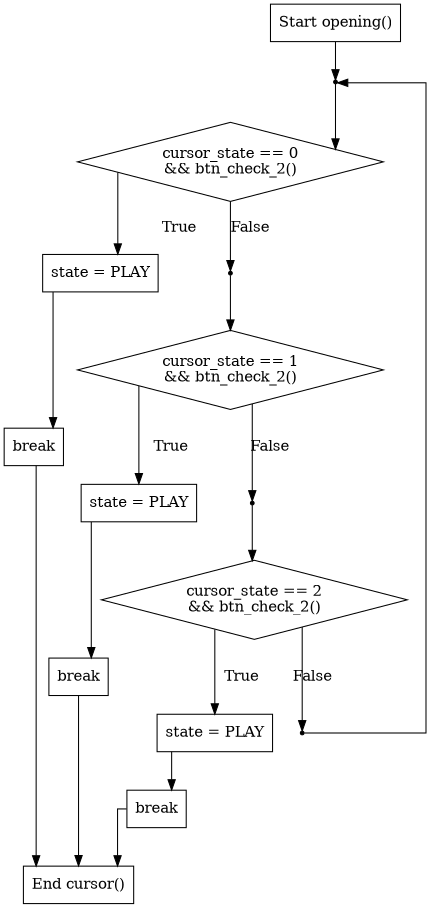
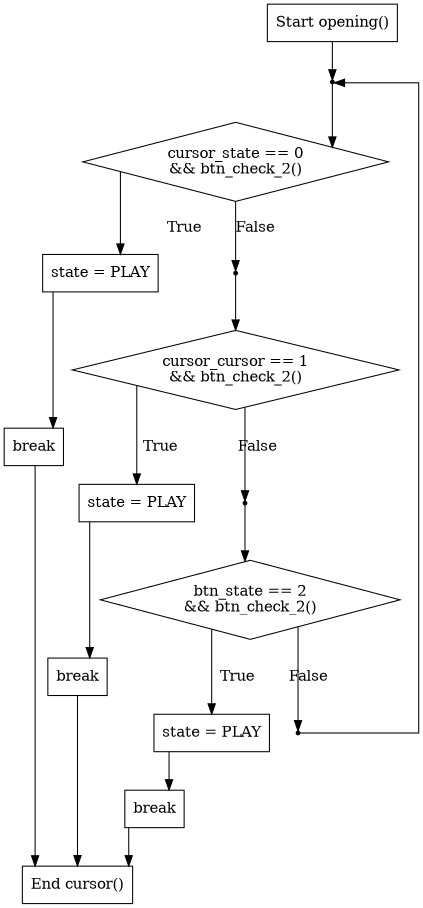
(230, 370) -> (236, 370)
(254, 600) -> (250, 600)
